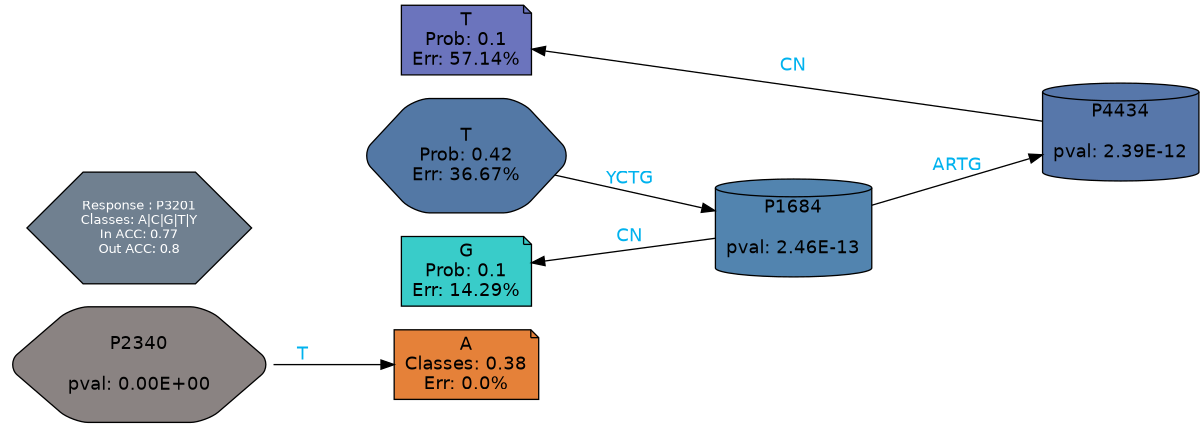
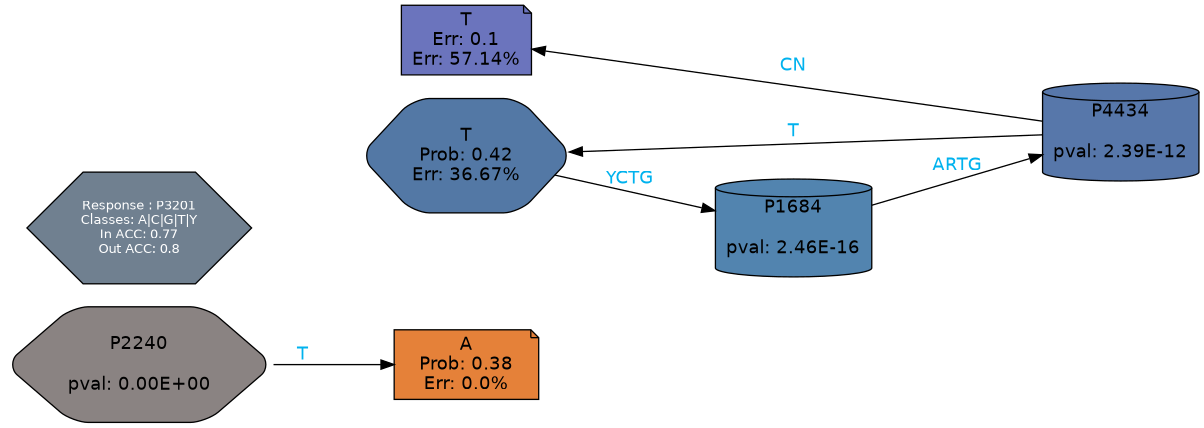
(466, 40) -> (466, 40)
none -> (812, 143)
(794, 228) -> (794, 228)
(466, 271) -> none
(139, 365) -> (139, 365)
(466, 365) -> (466, 365)
